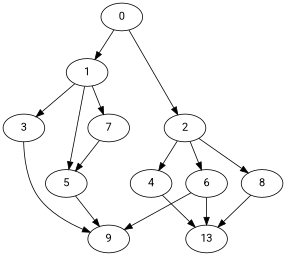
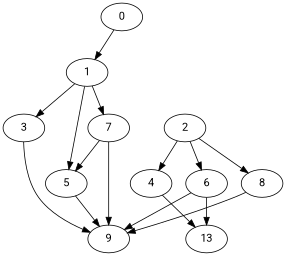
(151, 69) -> none
none -> (109, 180)
(237, 208) -> (191, 213)
